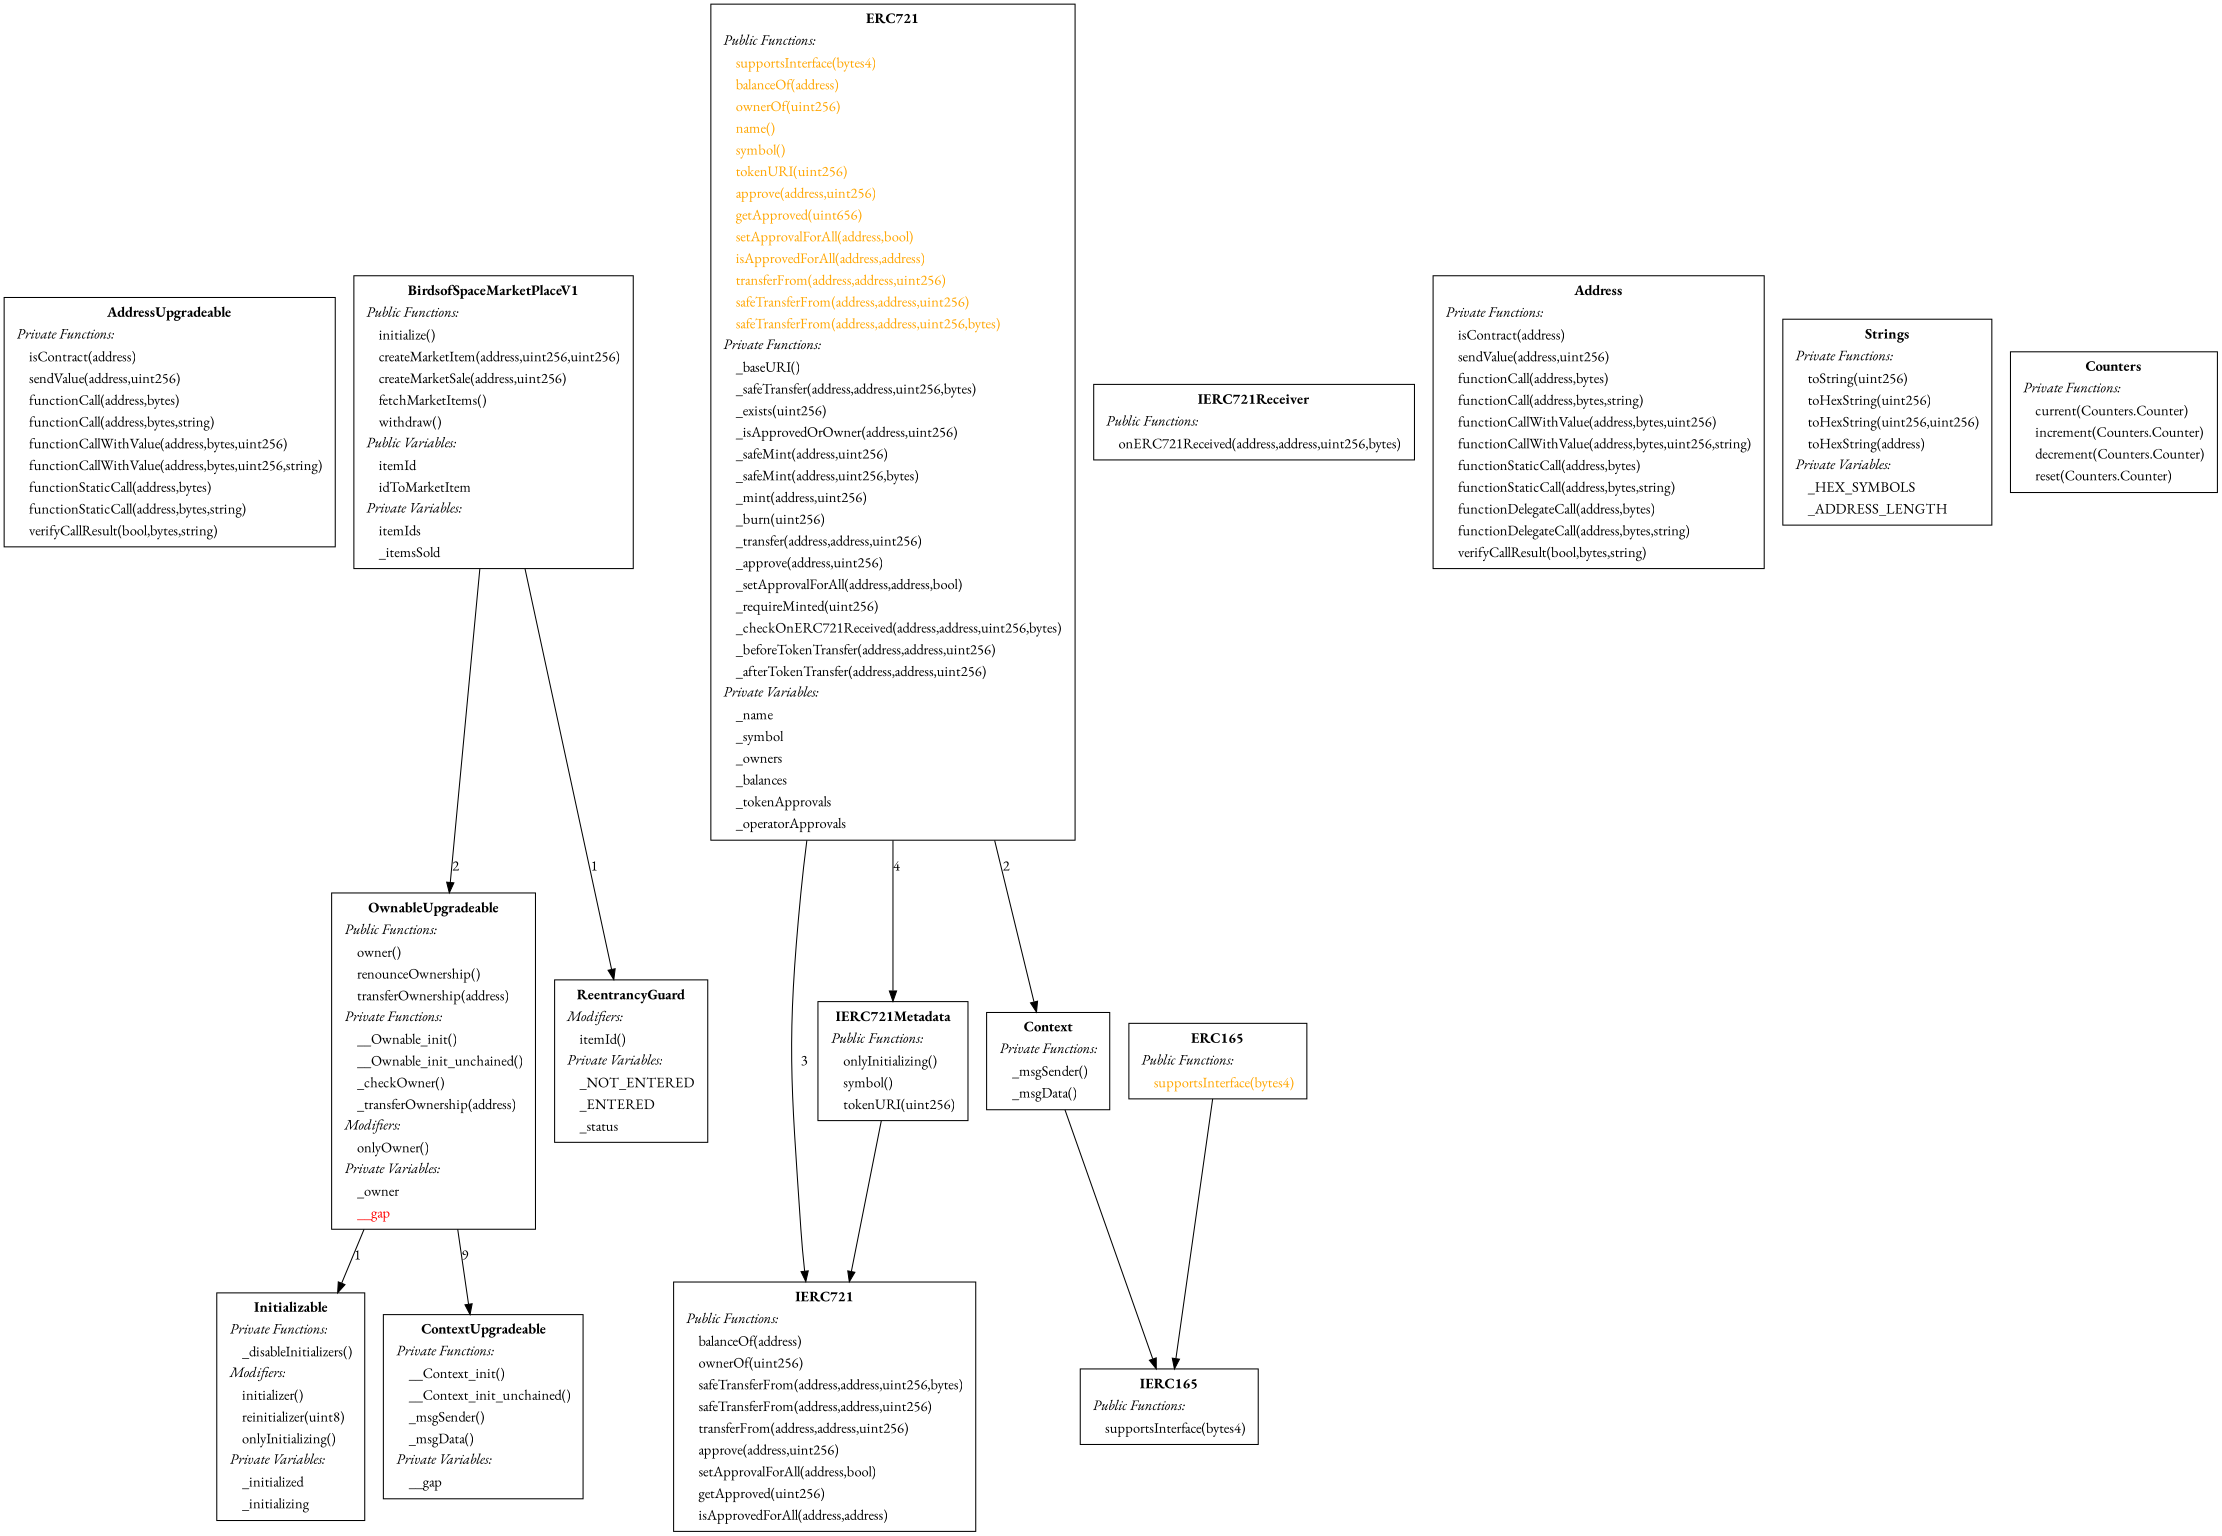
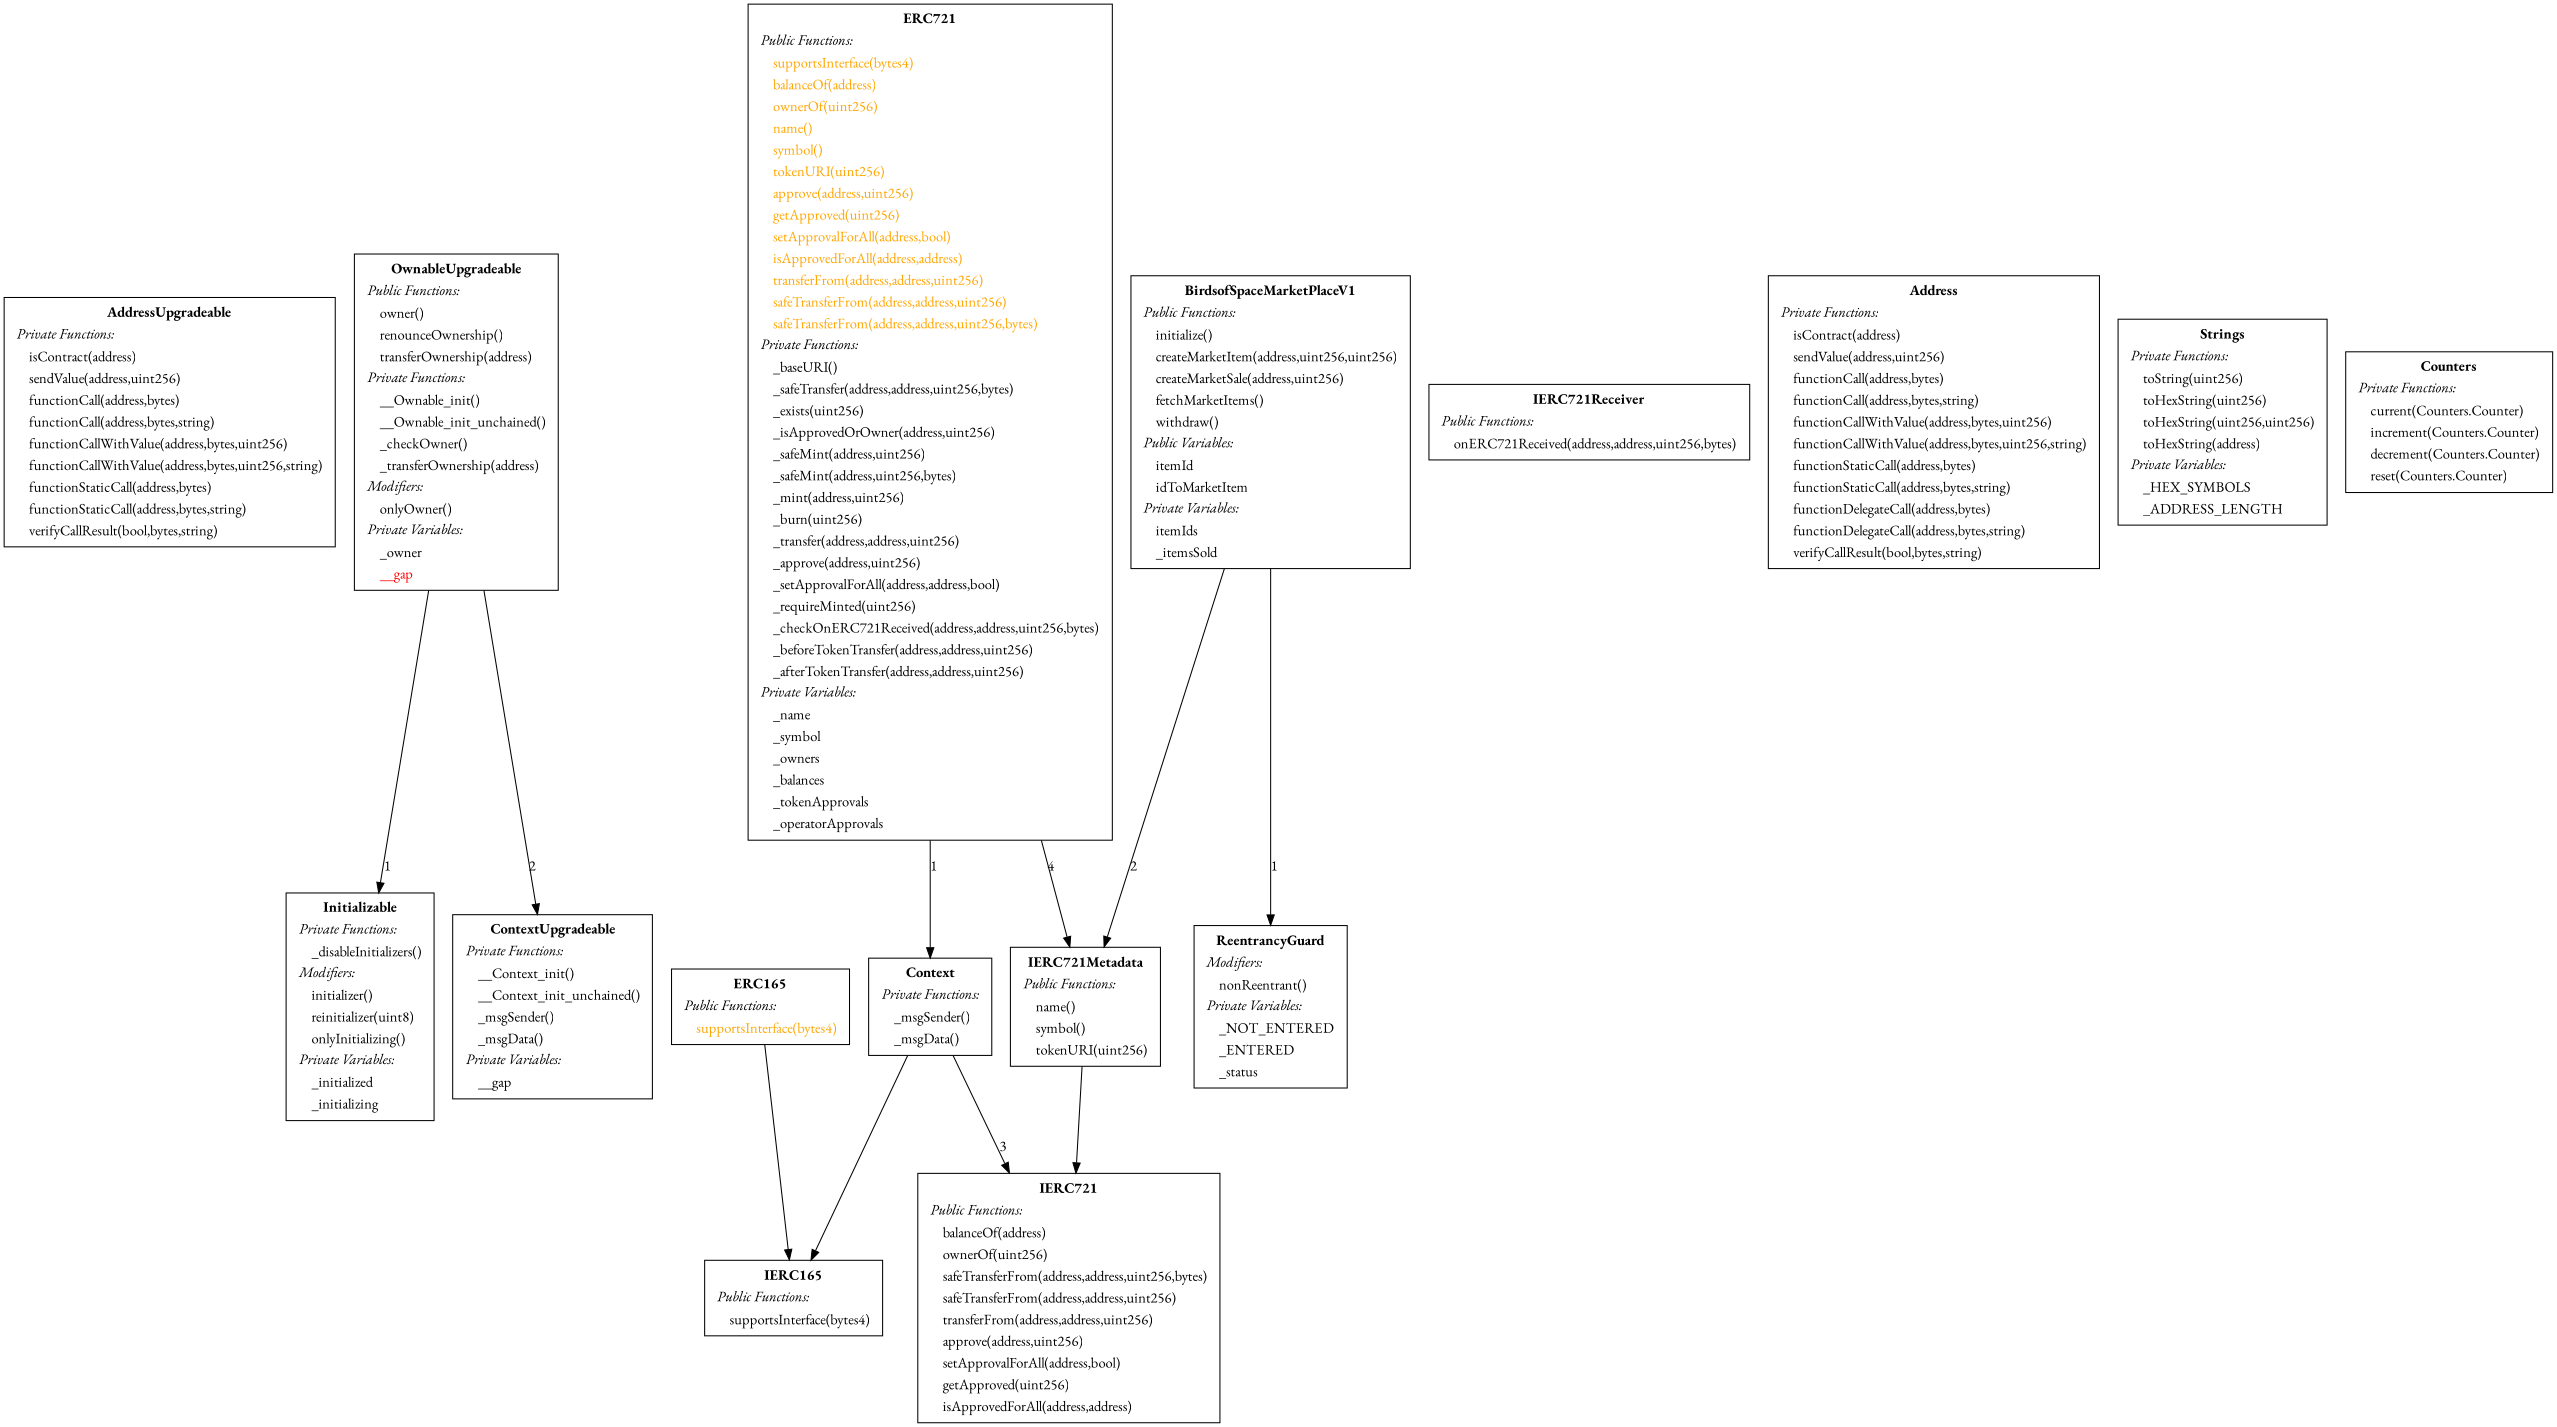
(793, 215) -> (830, 215)
(465, 726) -> (1166, 753)
(1006, 867) -> (934, 867)
(597, 1039) -> (1257, 985)
(792, 1056) -> (979, 1109)
(884, 1061) -> (1050, 1007)
(465, 1256) -> (532, 867)
